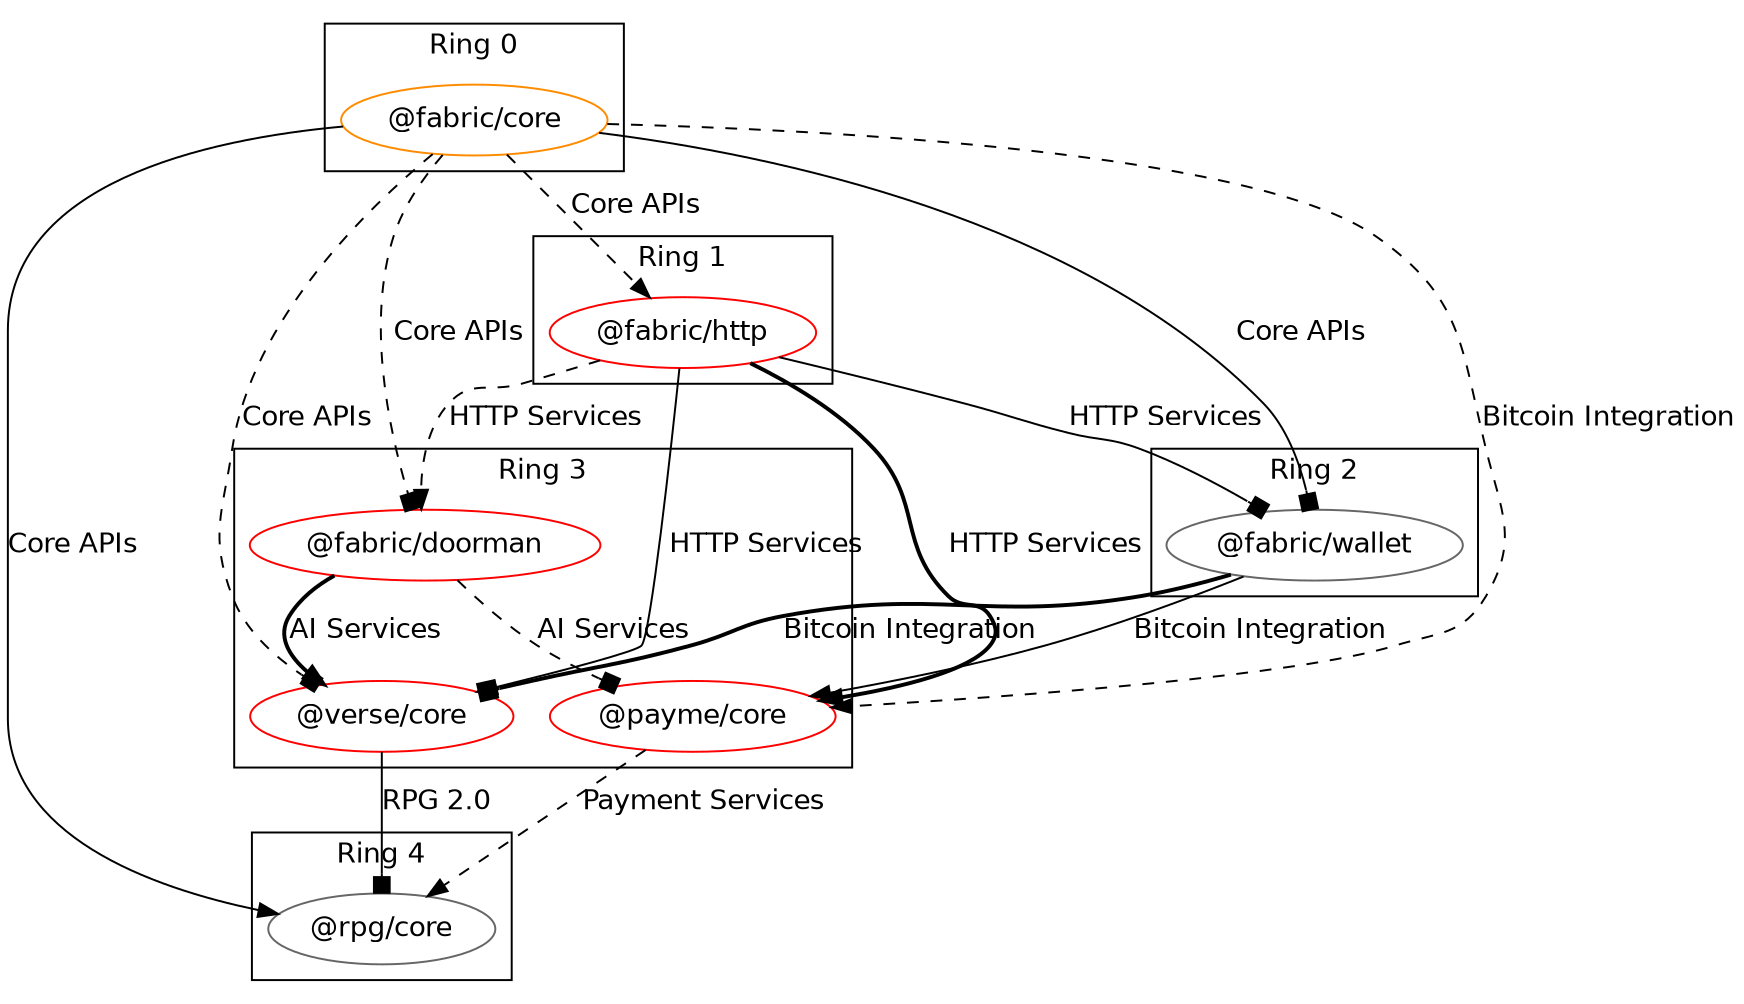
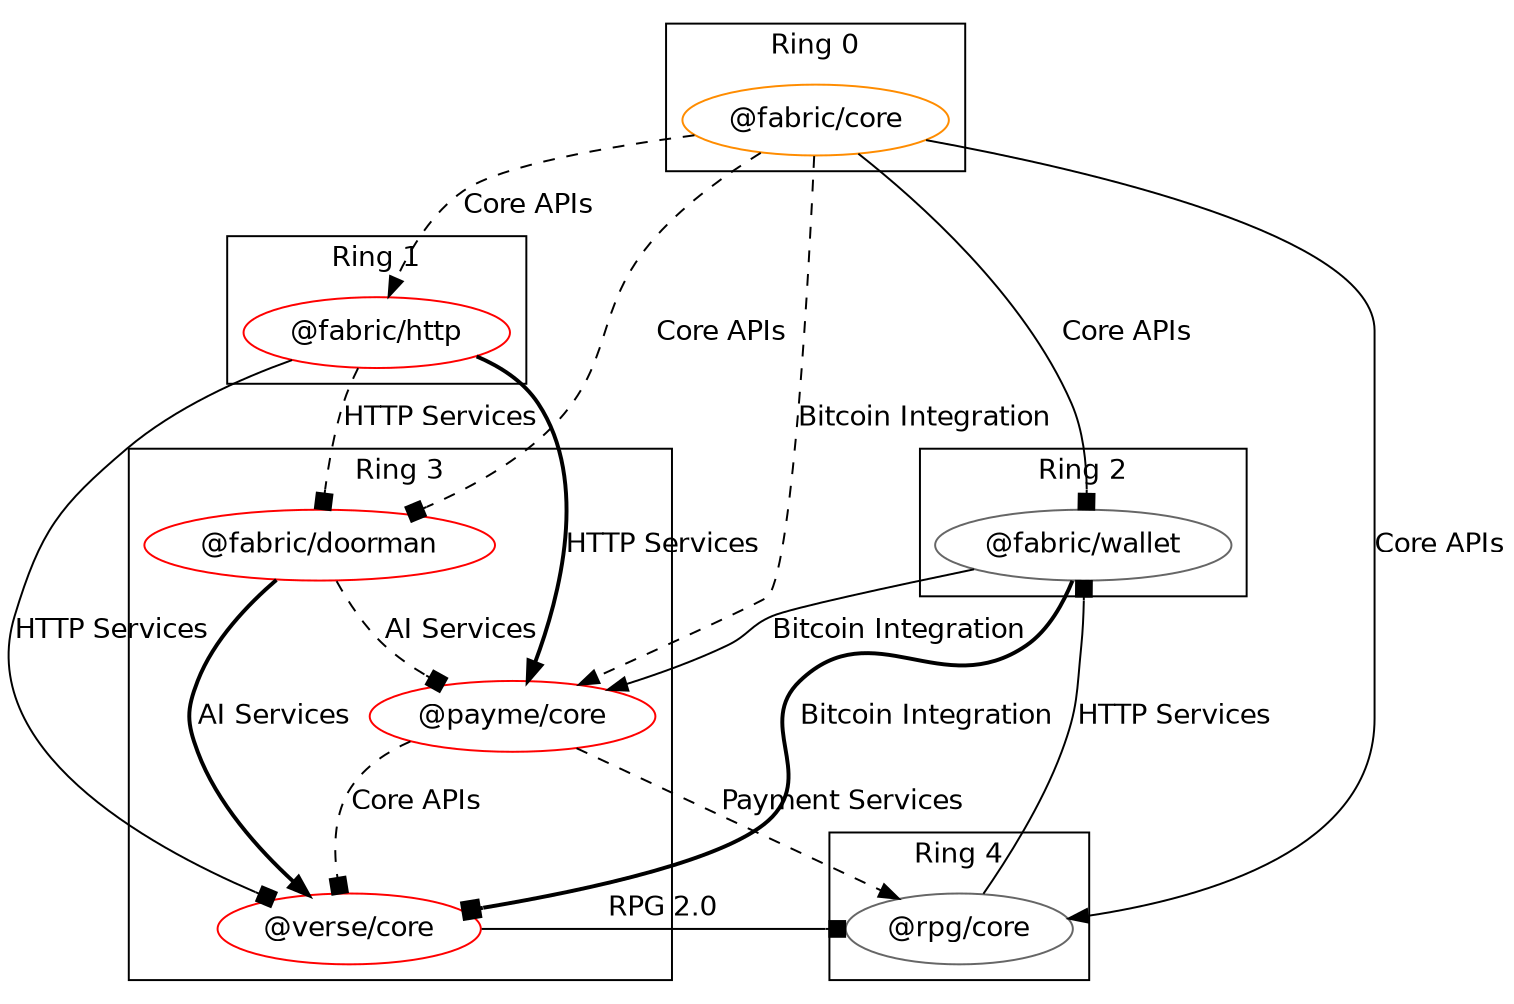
(478, 388) -> (337, 427)
(246, 397) -> (348, 793)
(1017, 419) -> (1060, 756)
(654, 582) -> (14, 619)
